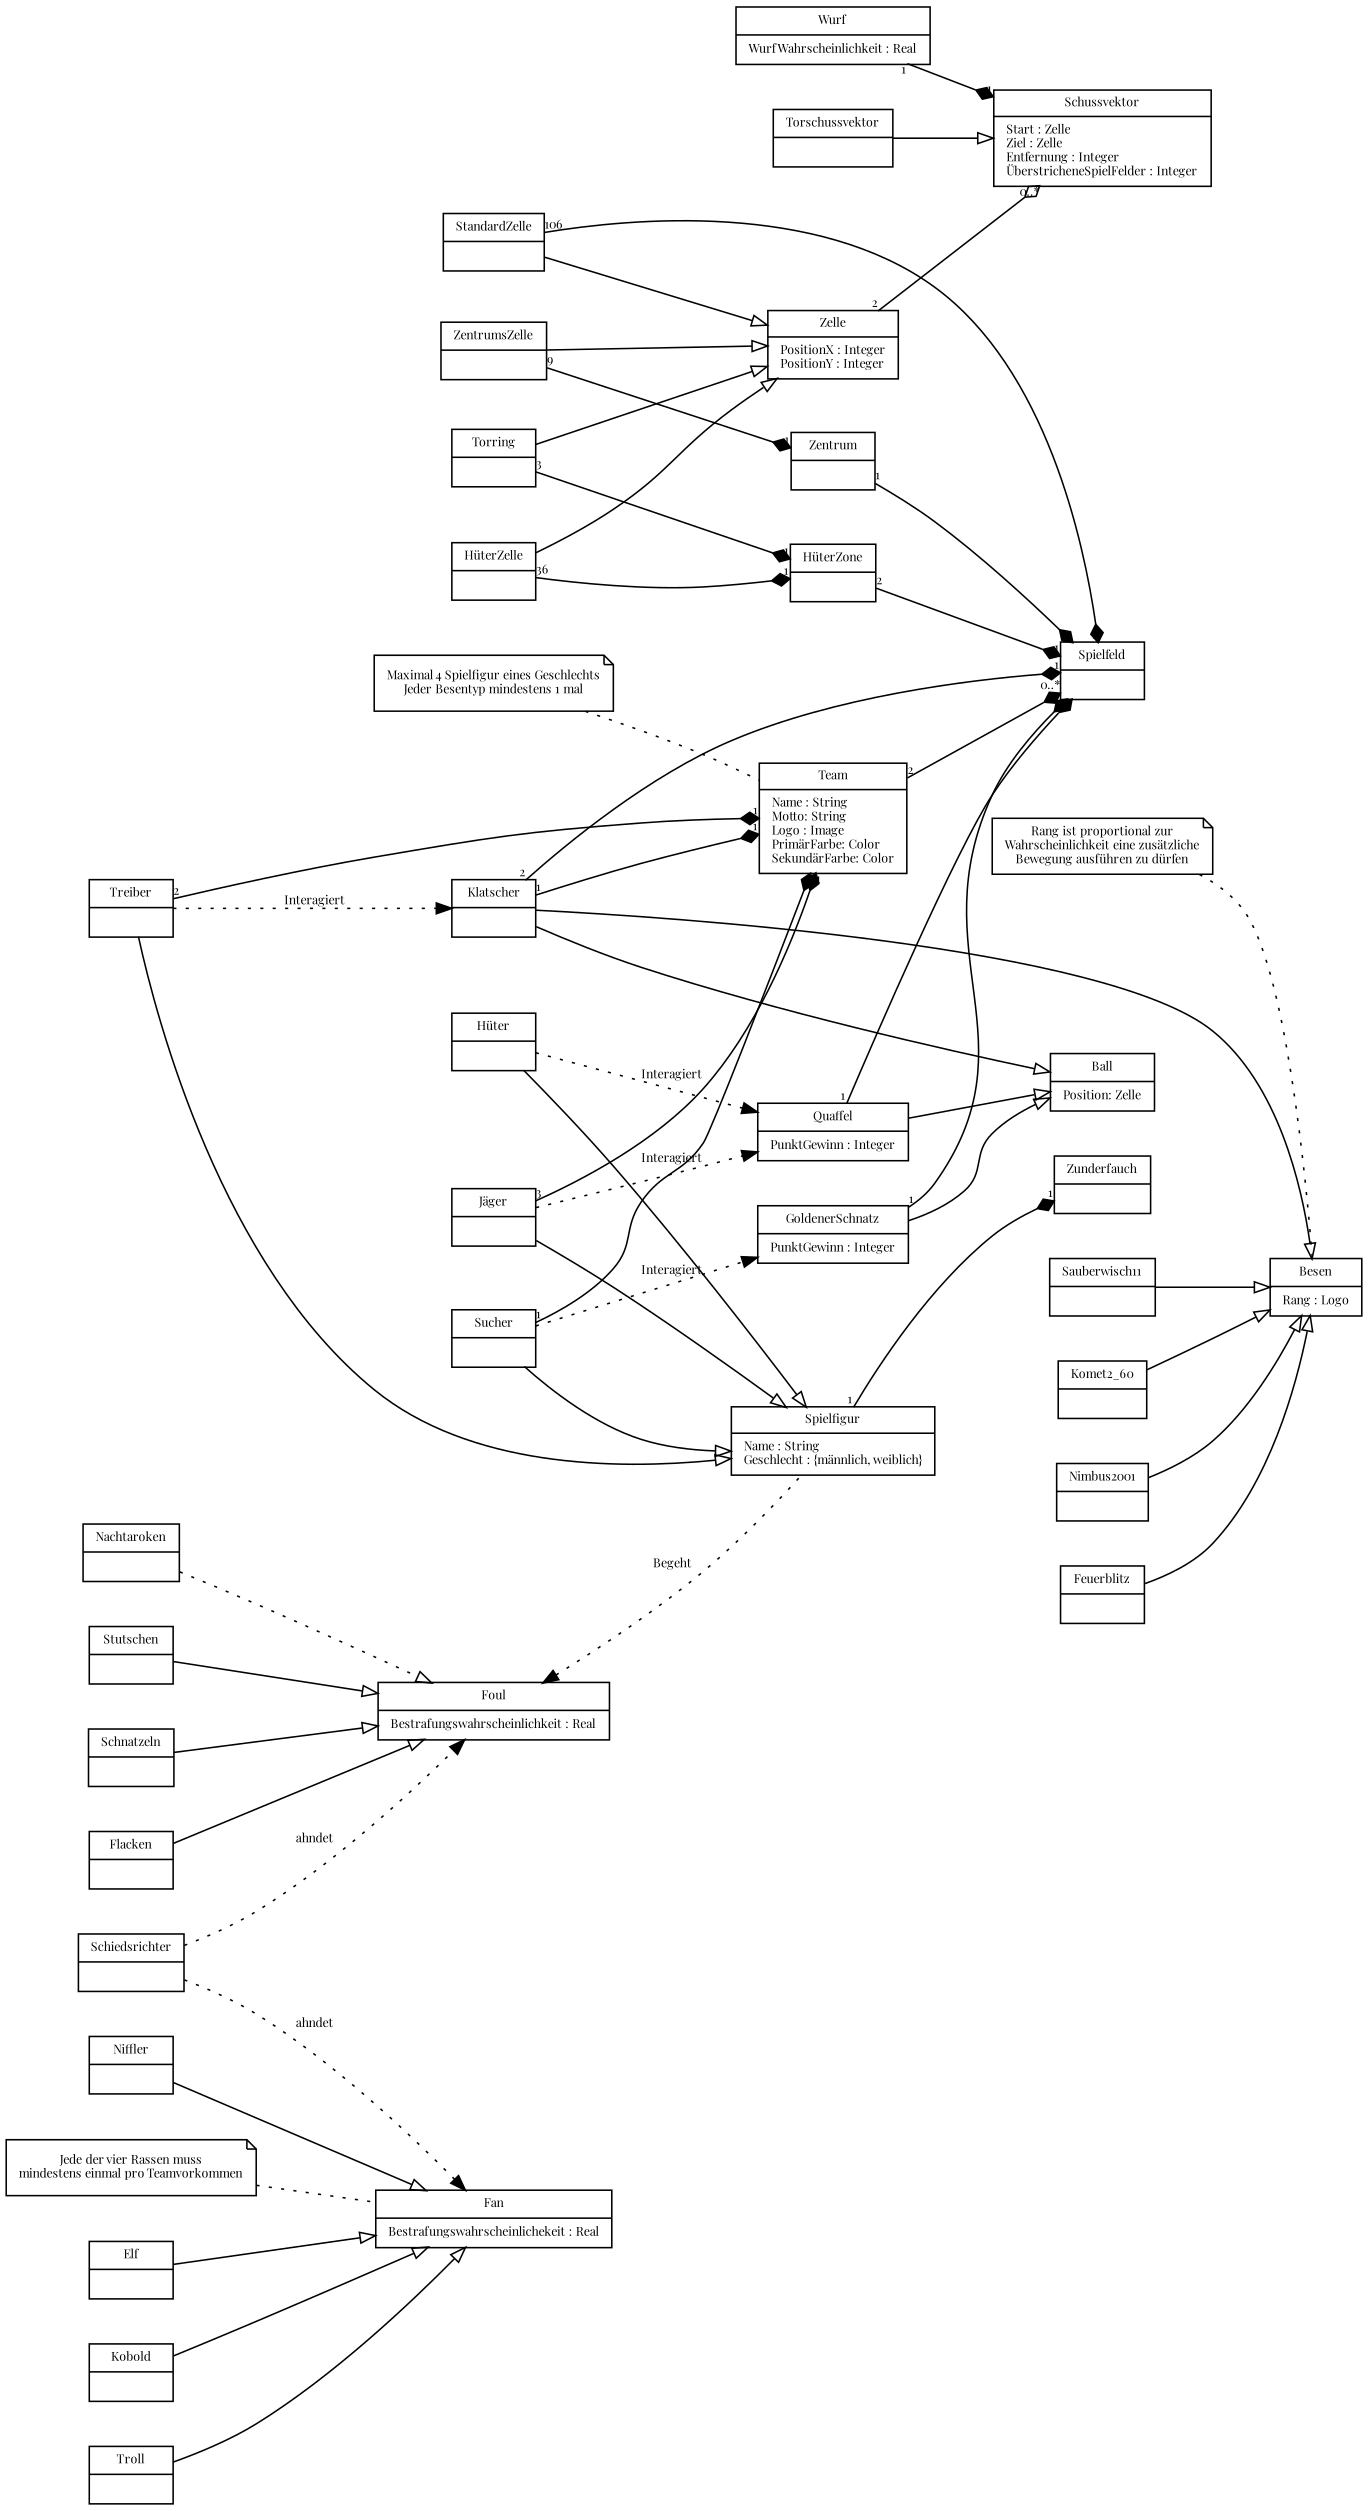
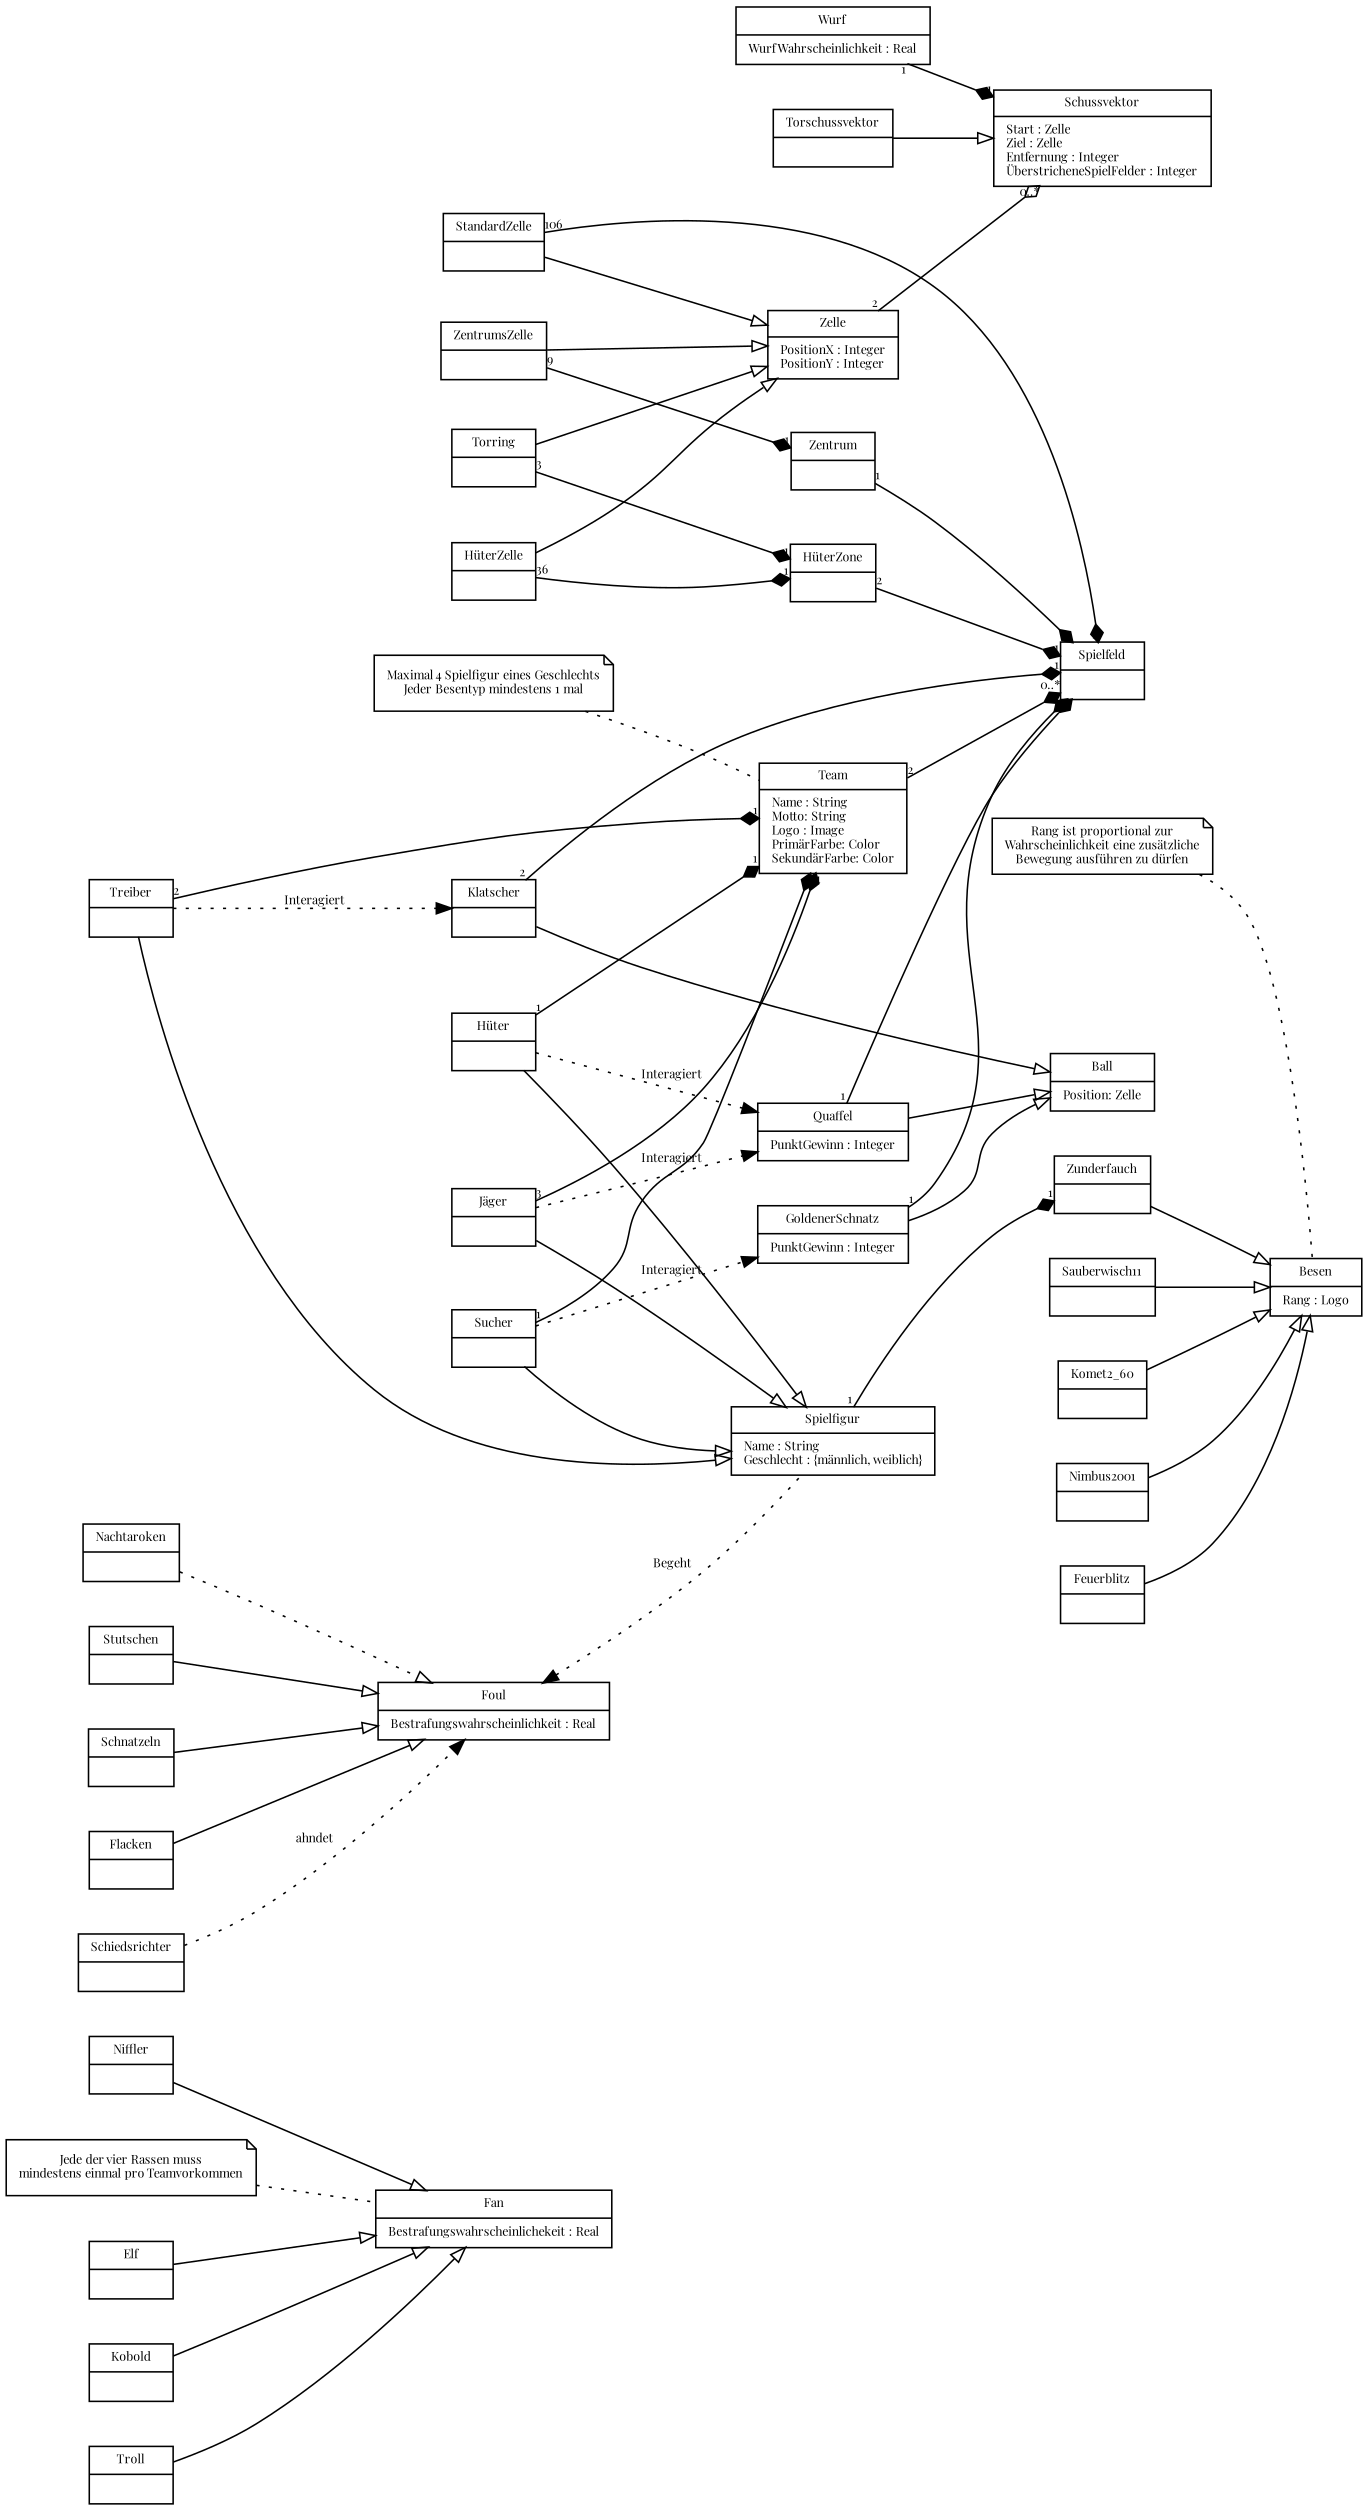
(638, 864) -> (640, 946)
(999, 959) -> (1203, 1232)
(329, 2066) -> none
